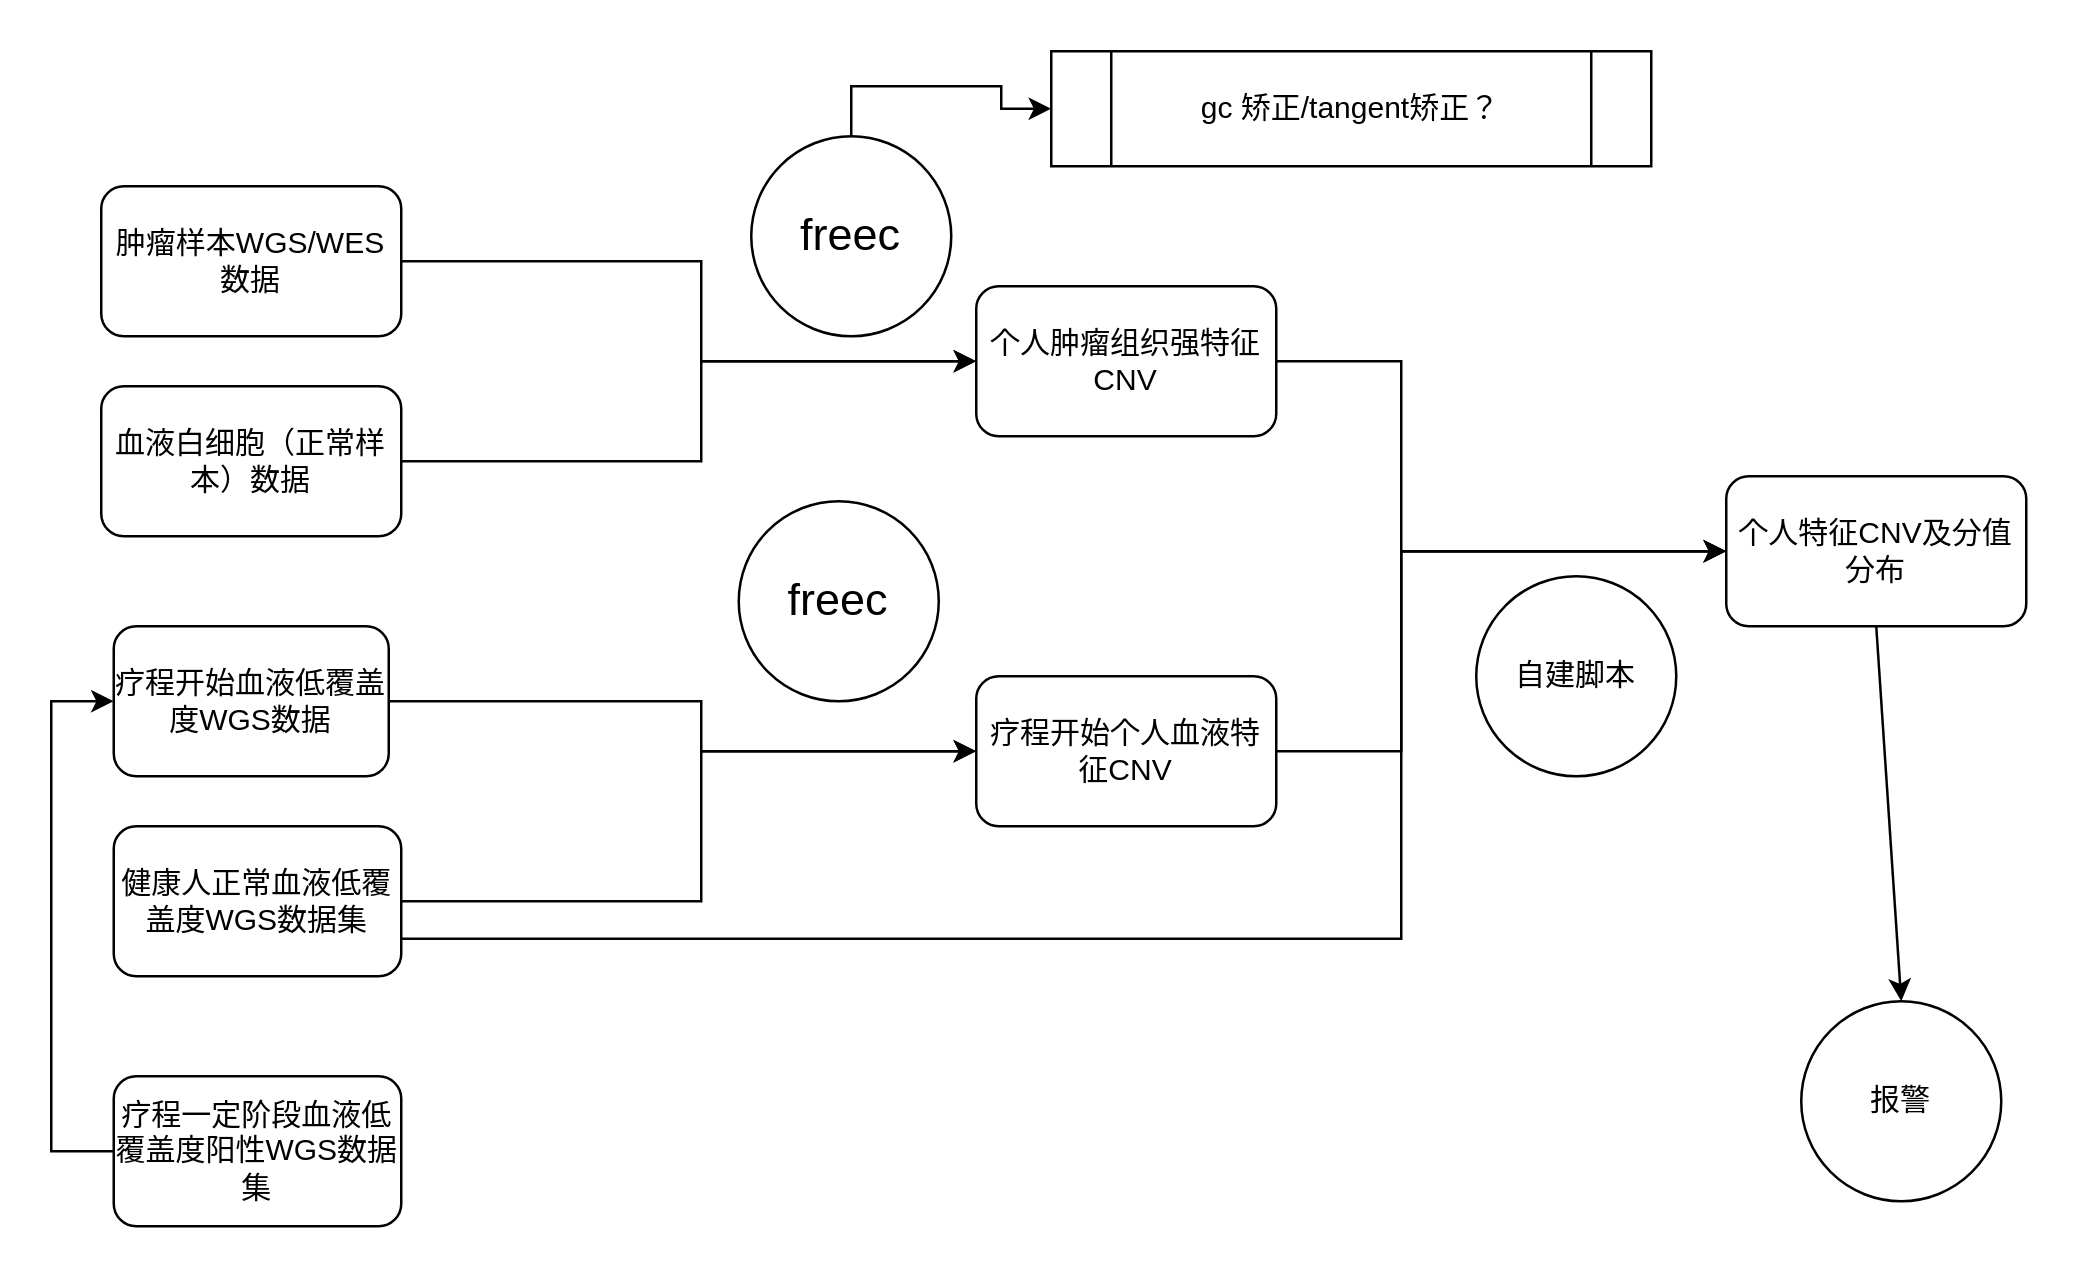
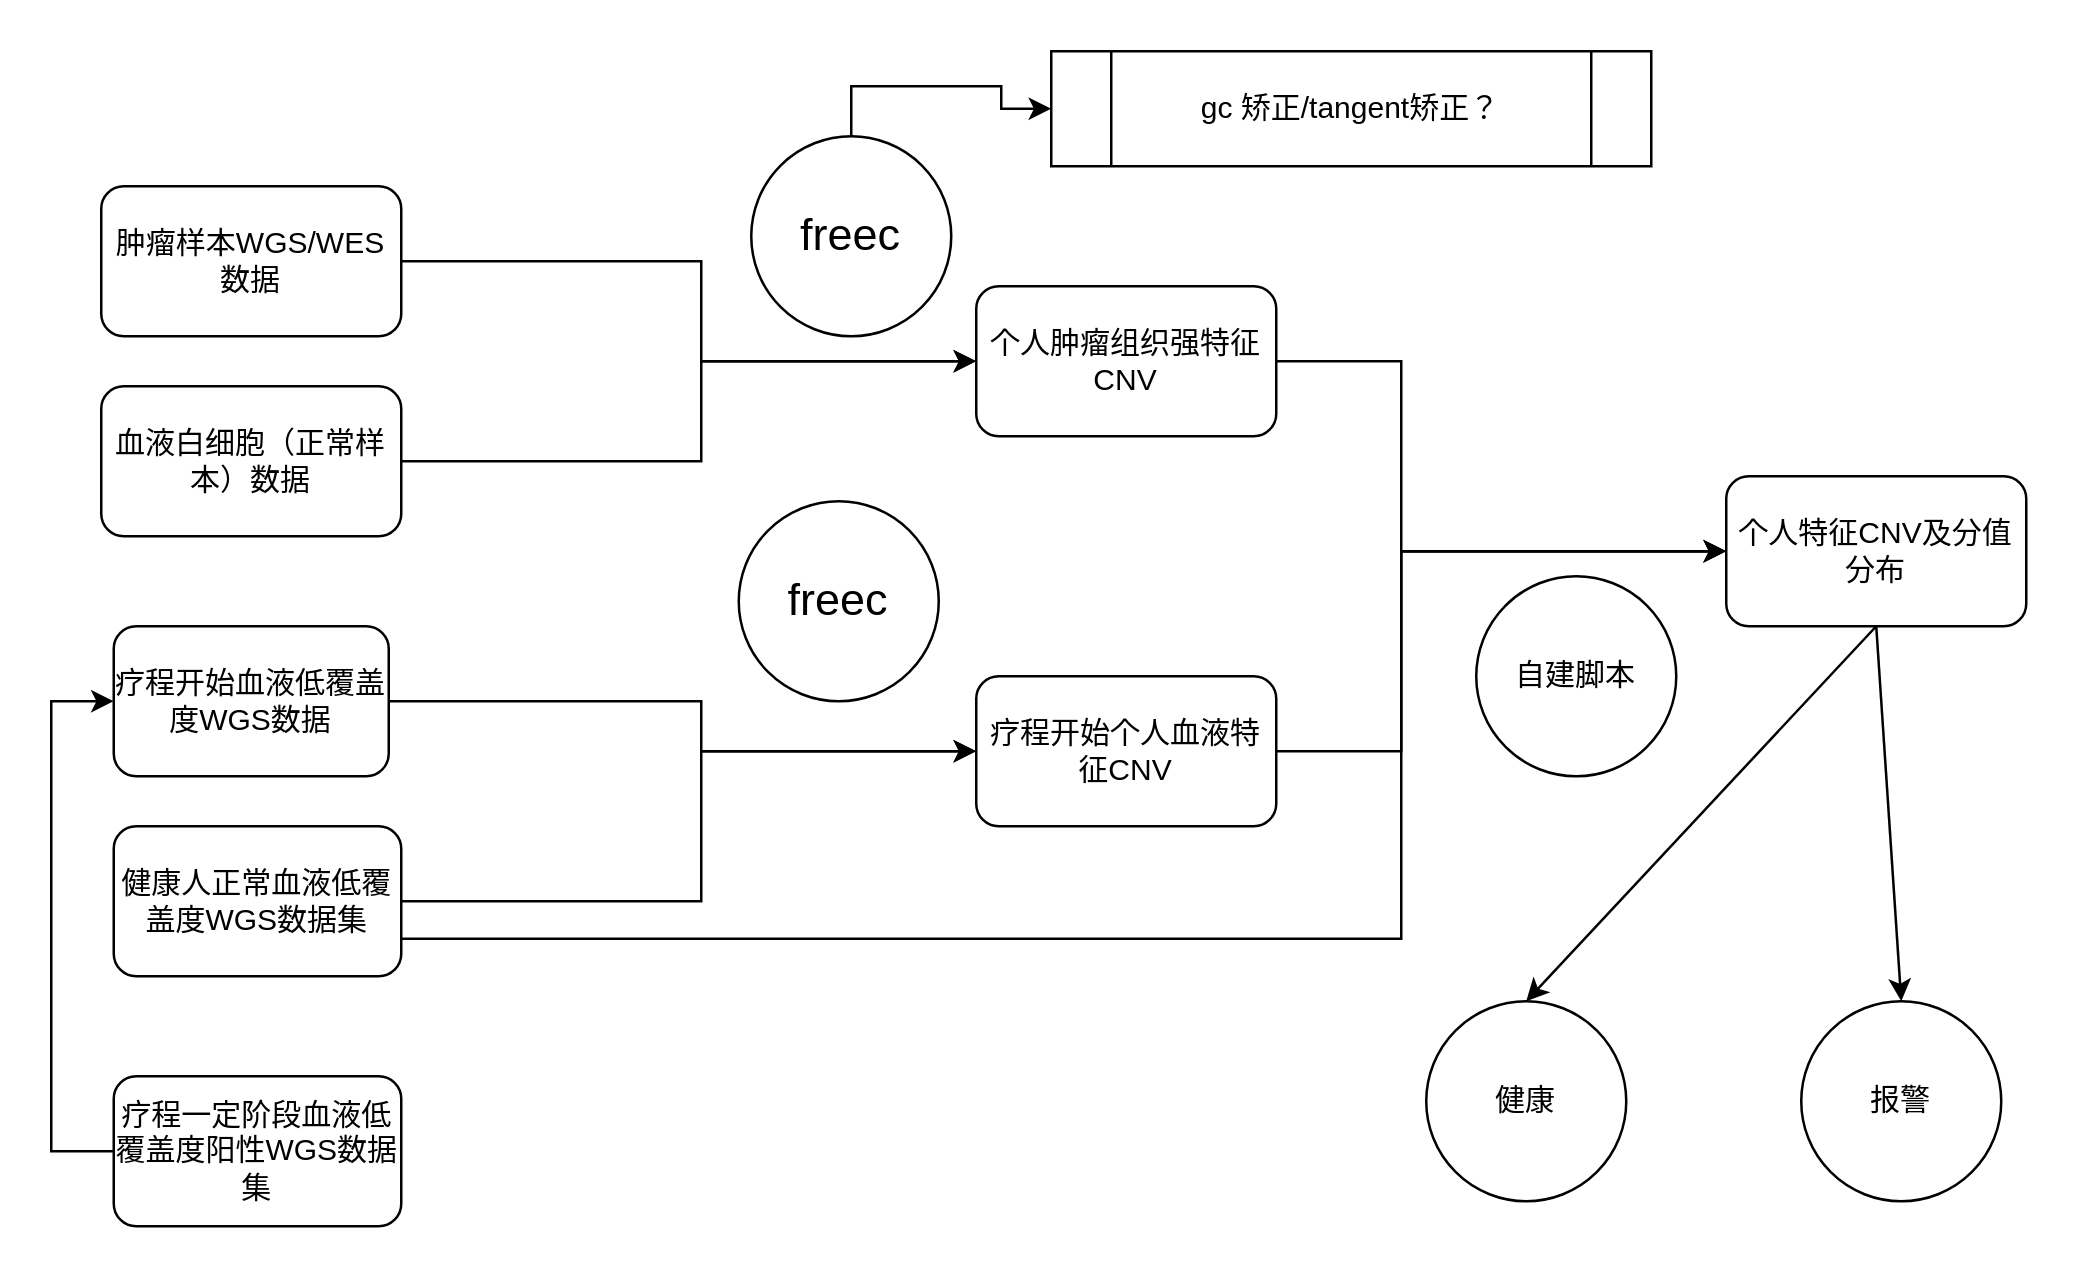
none -> (1705, 810)
none -> (1526, 1101)
